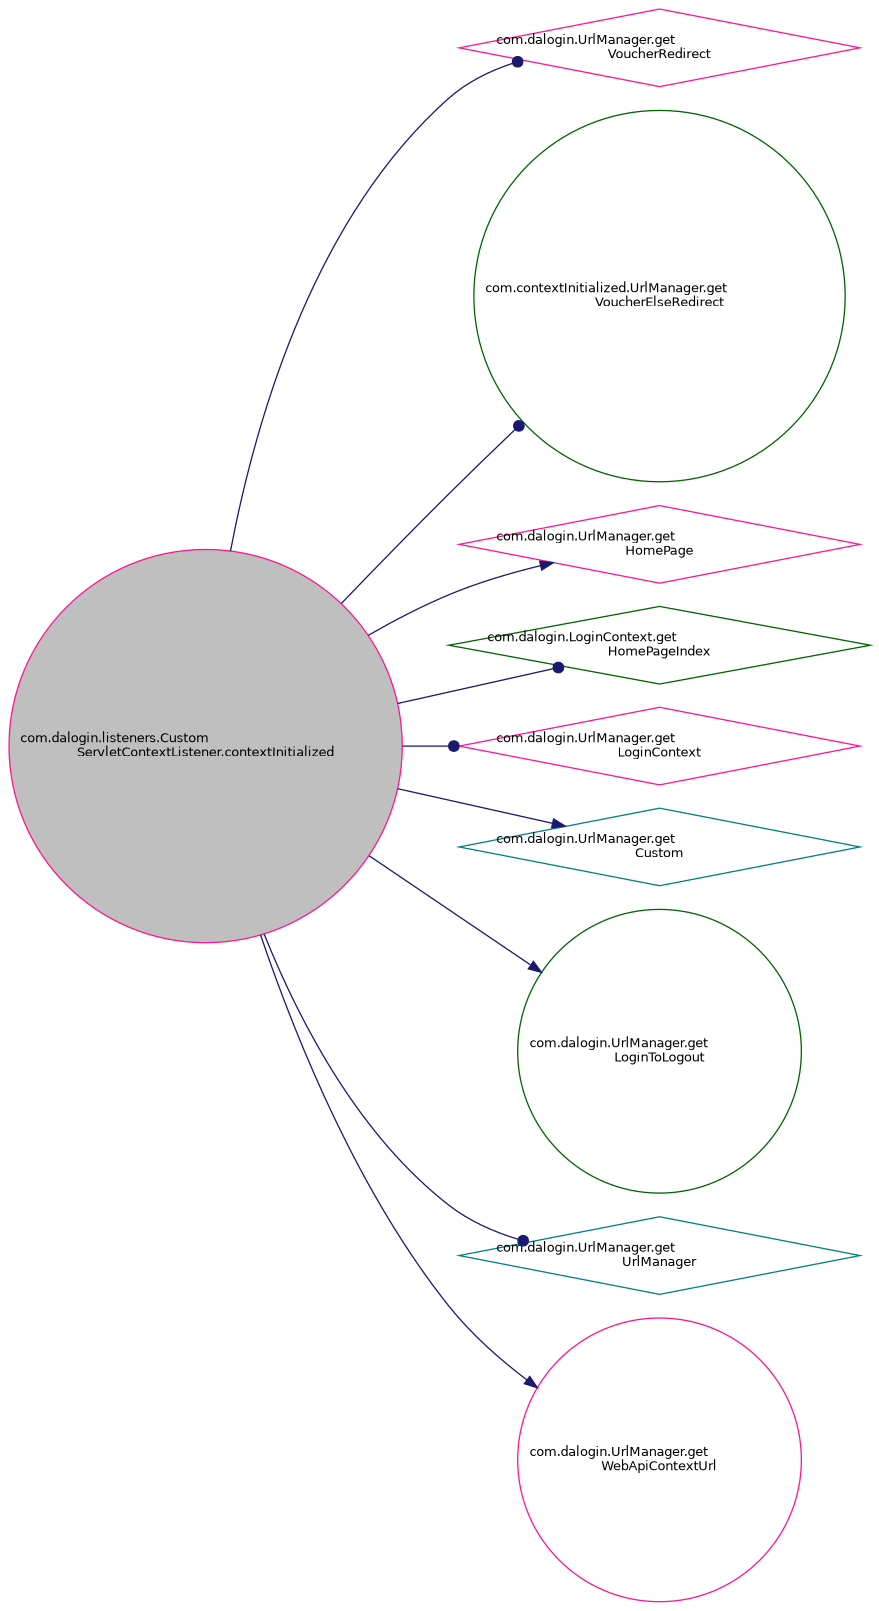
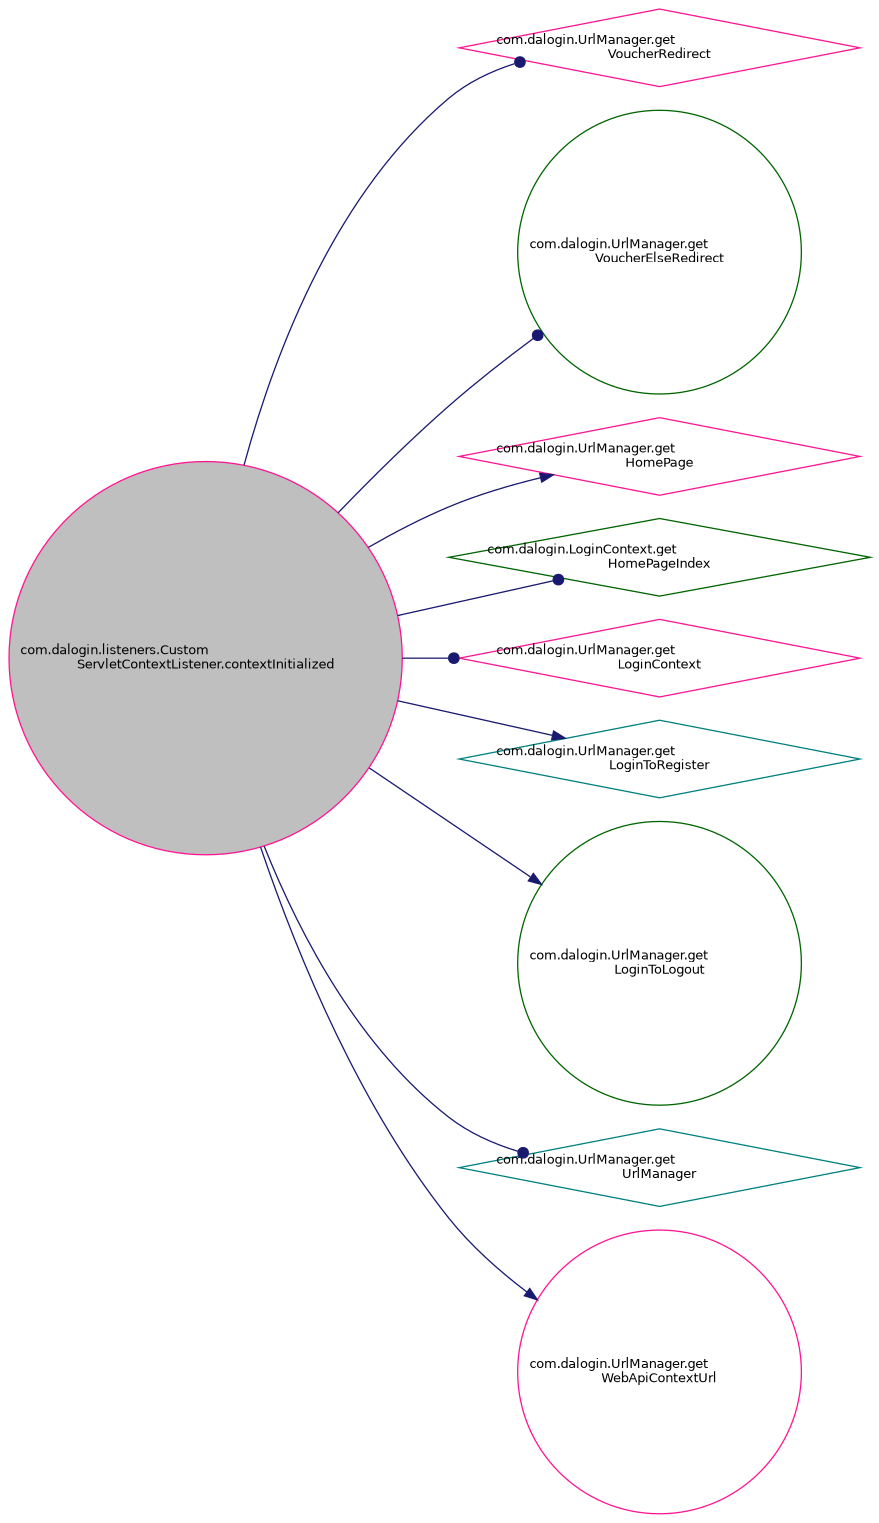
(660, 296) -> (660, 252)
(660, 847) -> (660, 759)
